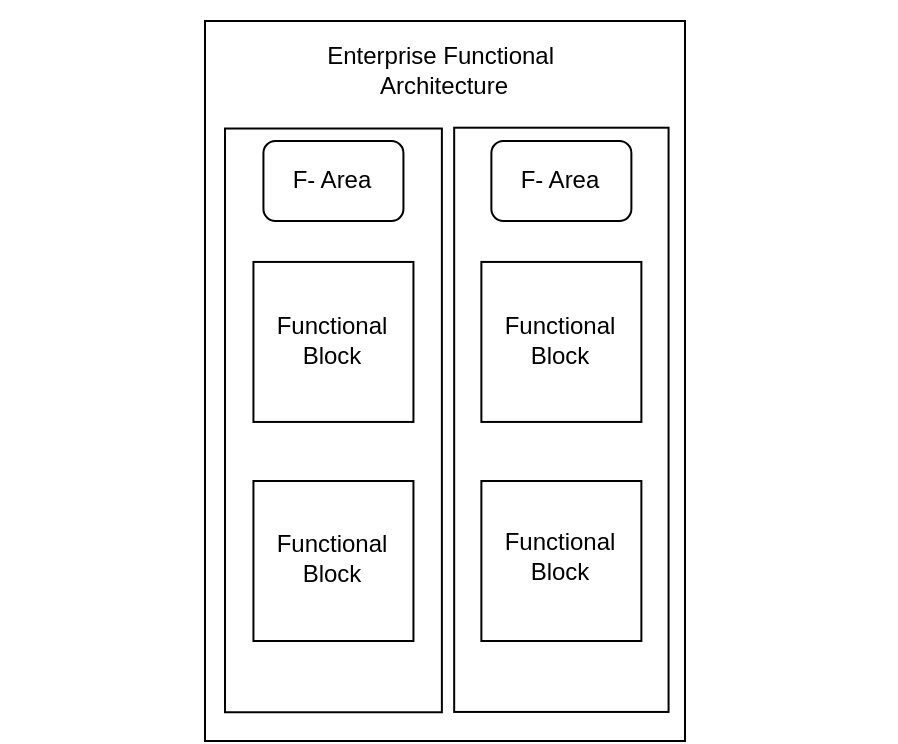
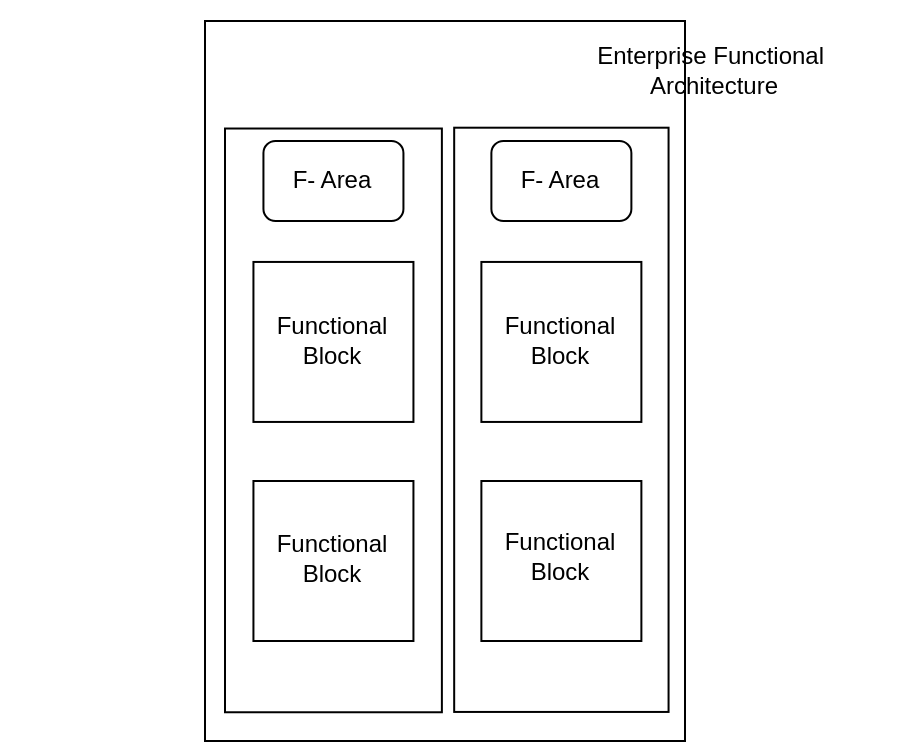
(445, 71) -> (715, 71)
